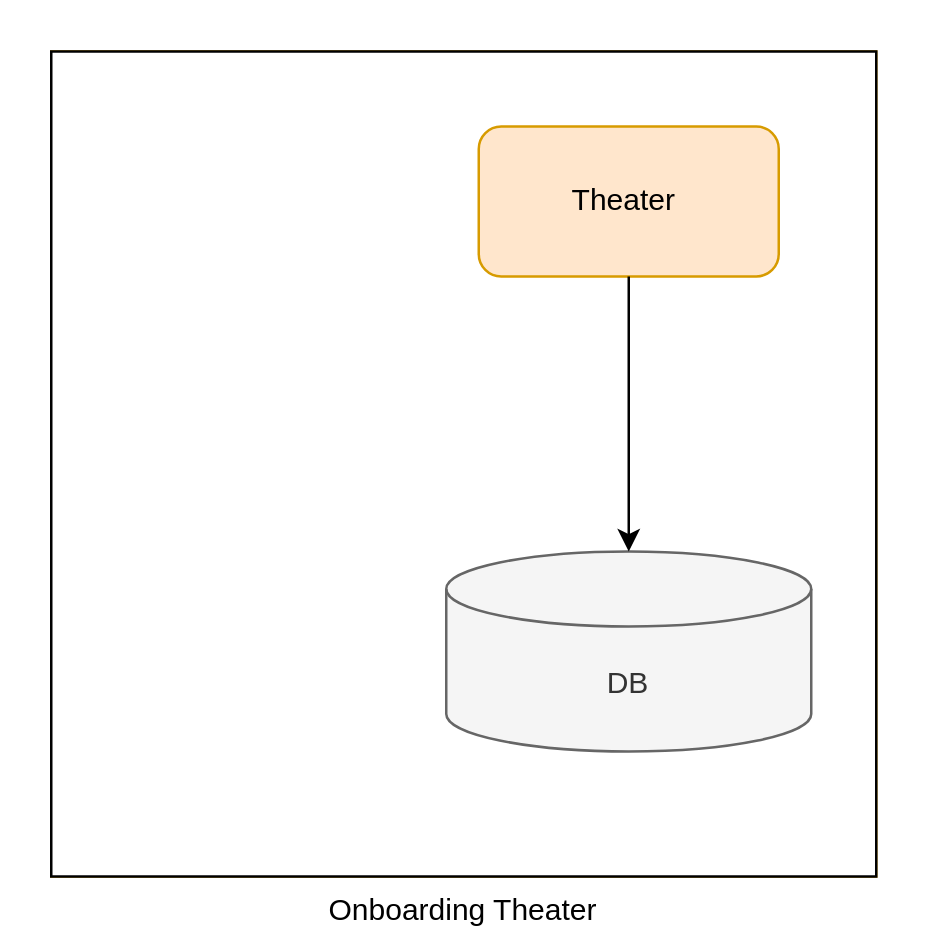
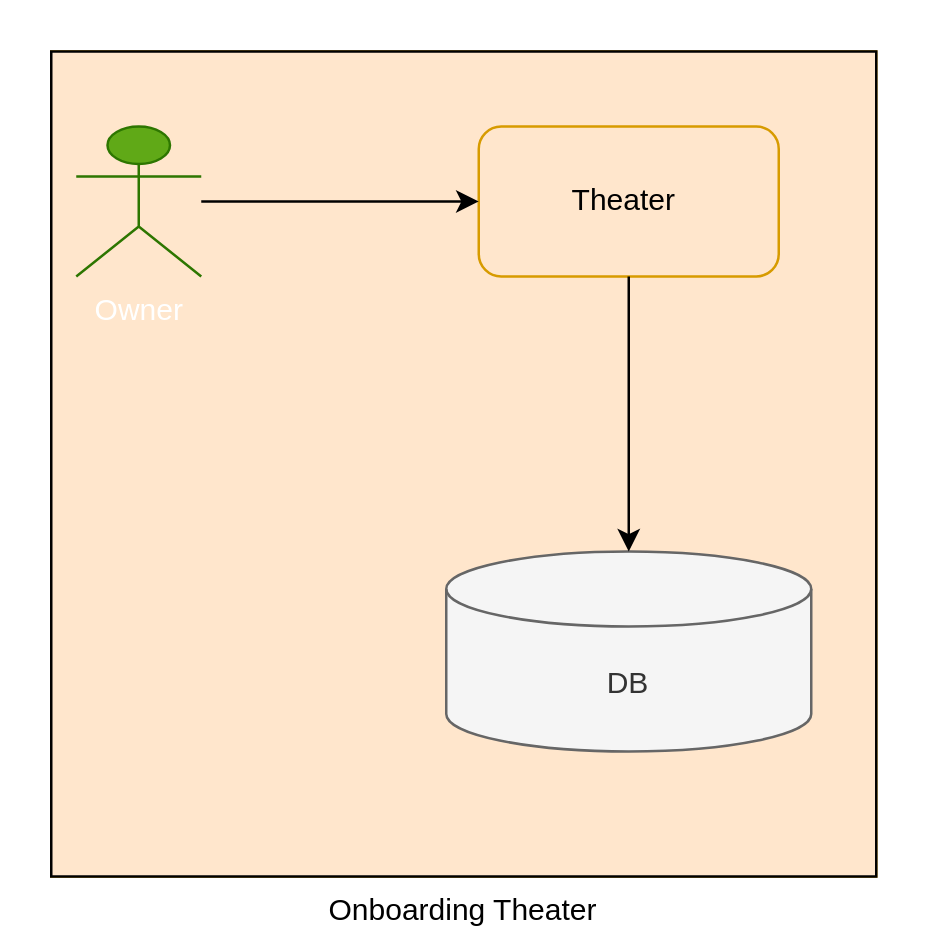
none -> (139, 201)
none -> (332, 201)
(464, 464) -> (464, 464)
